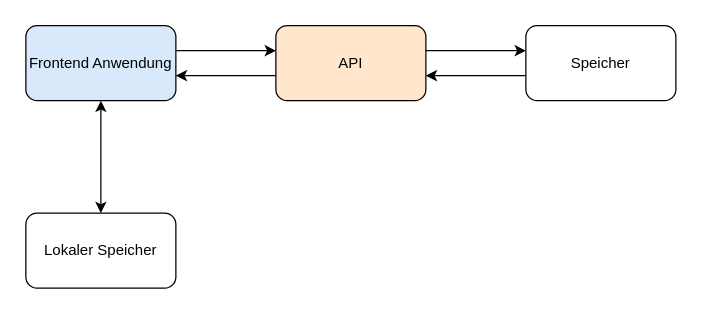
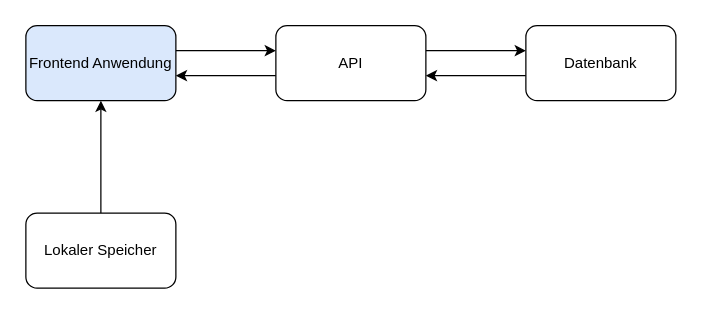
(351, 63) -> (351, 63)
(601, 63) -> (601, 63)
(101, 203) -> (101, 206)
